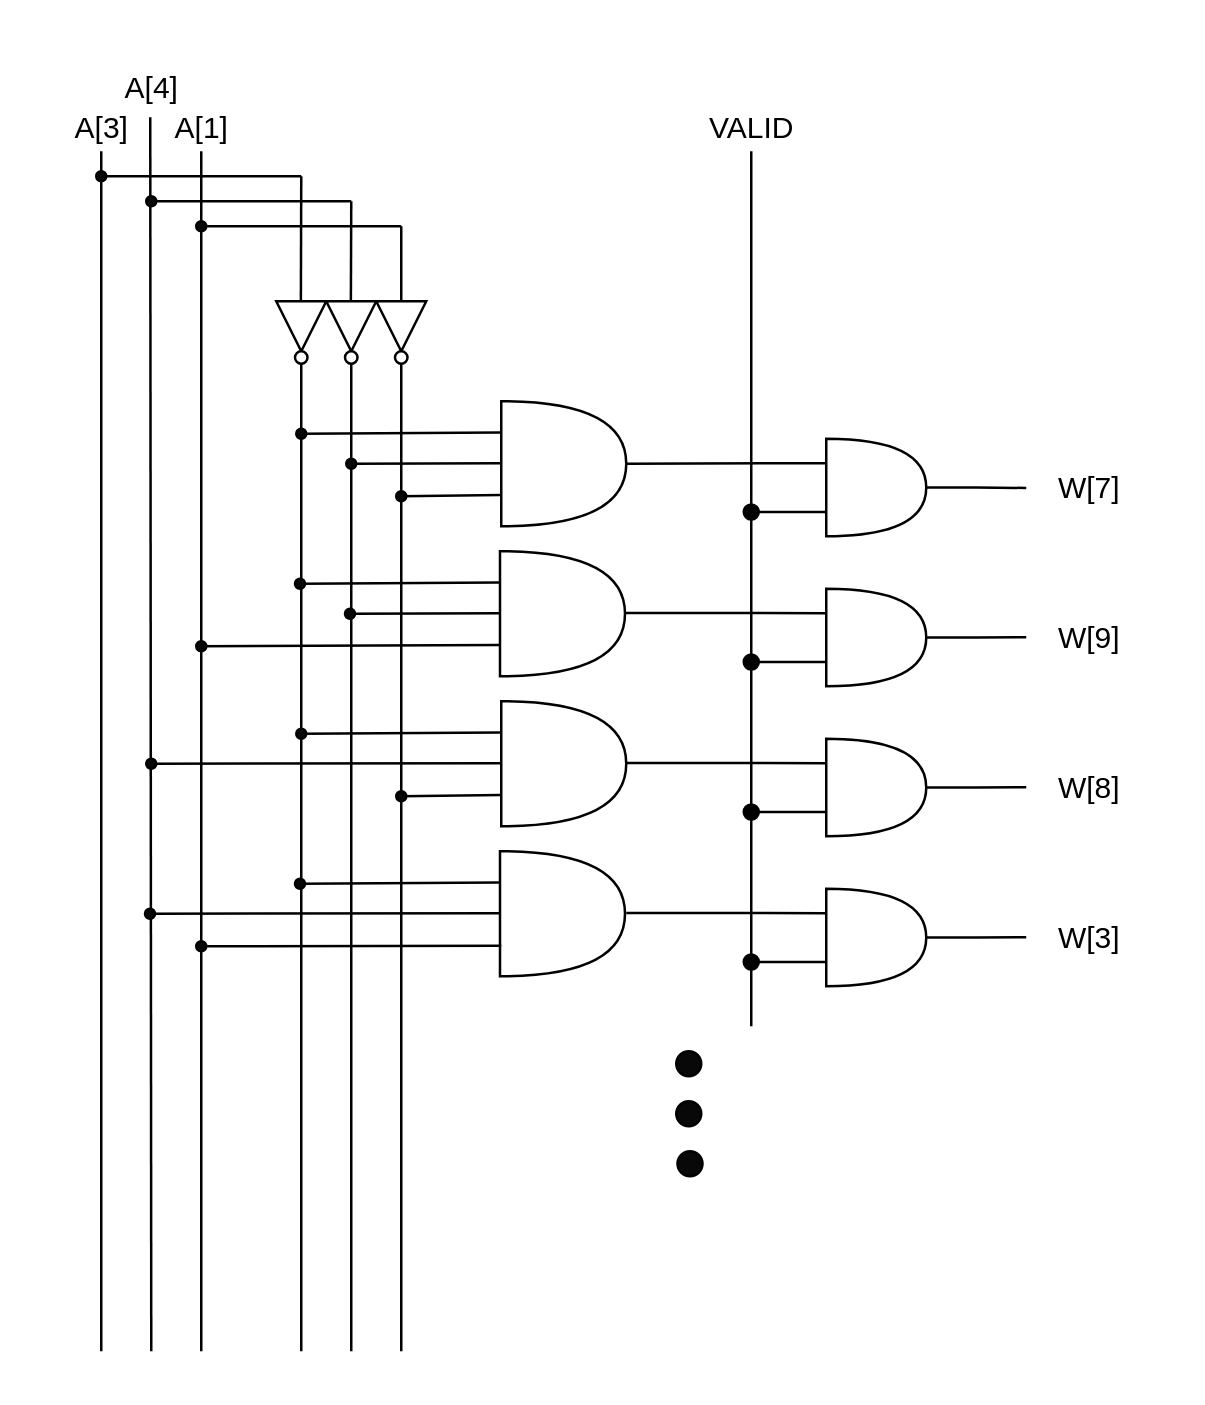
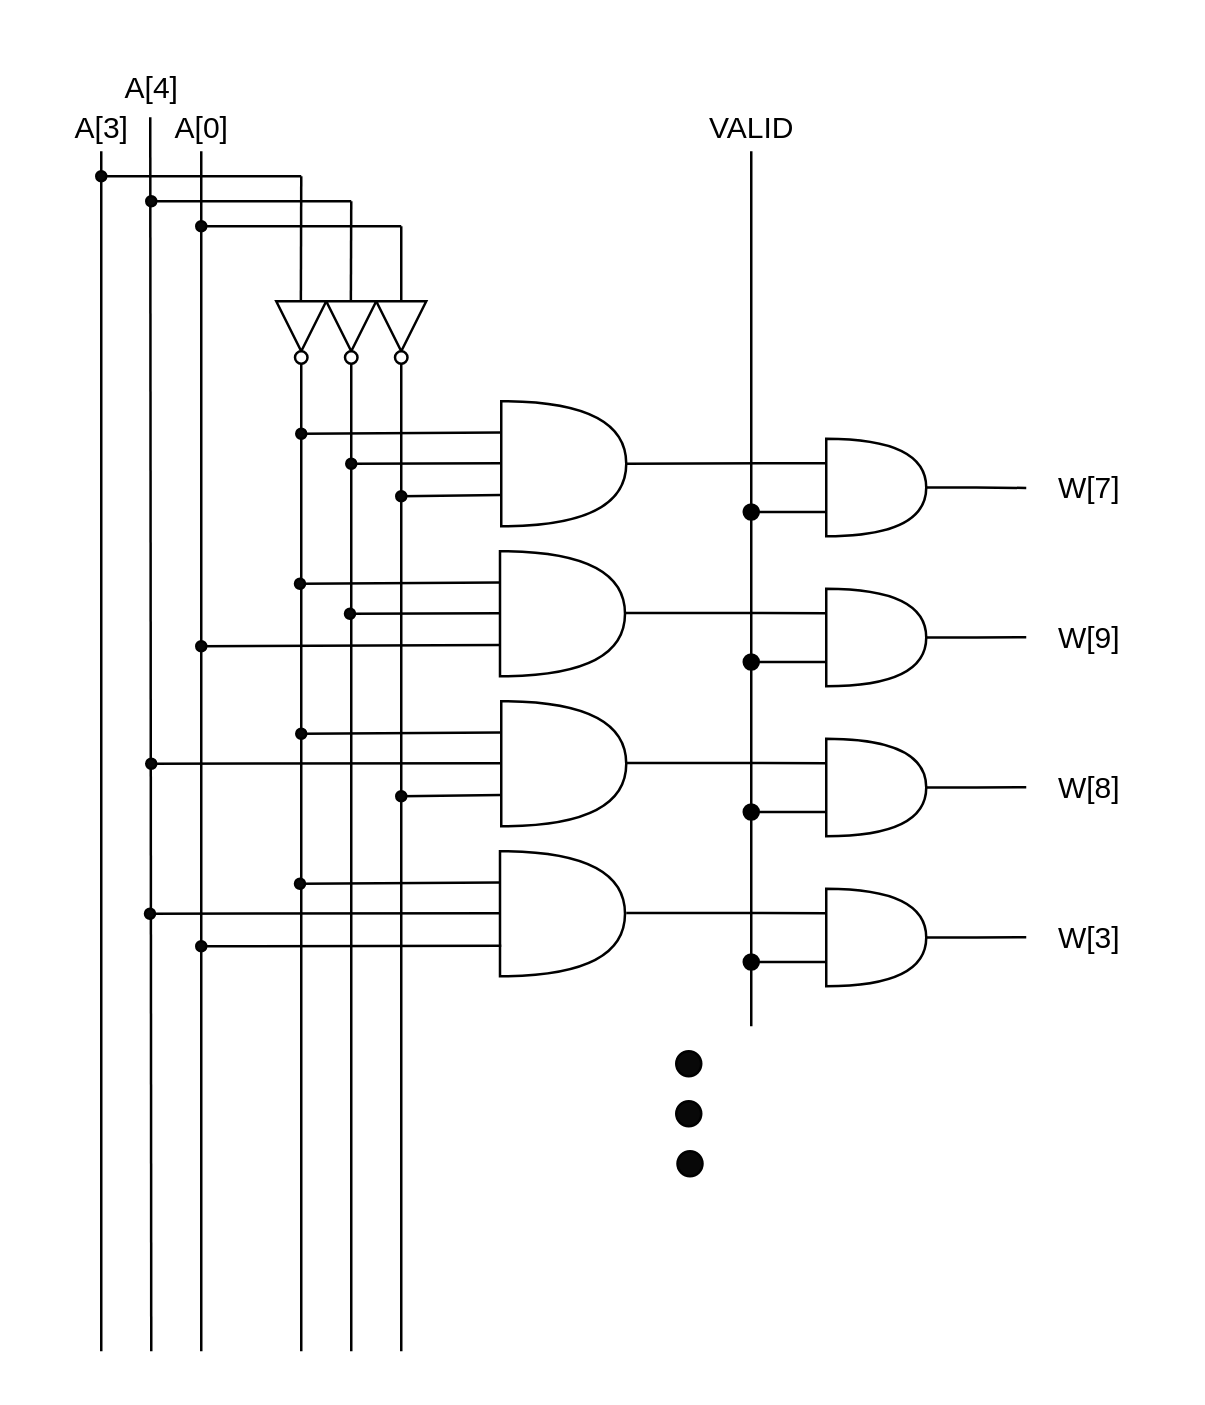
(203, 129) -> (203, 129)
